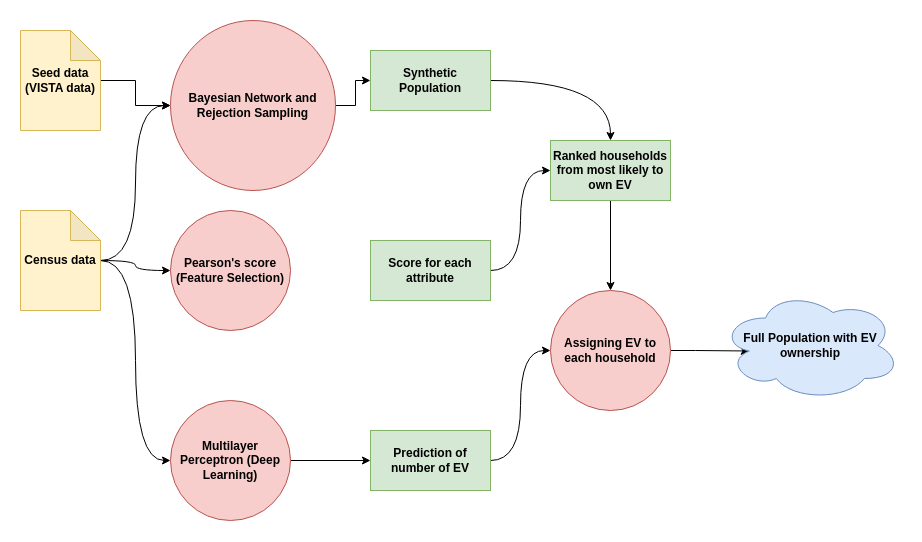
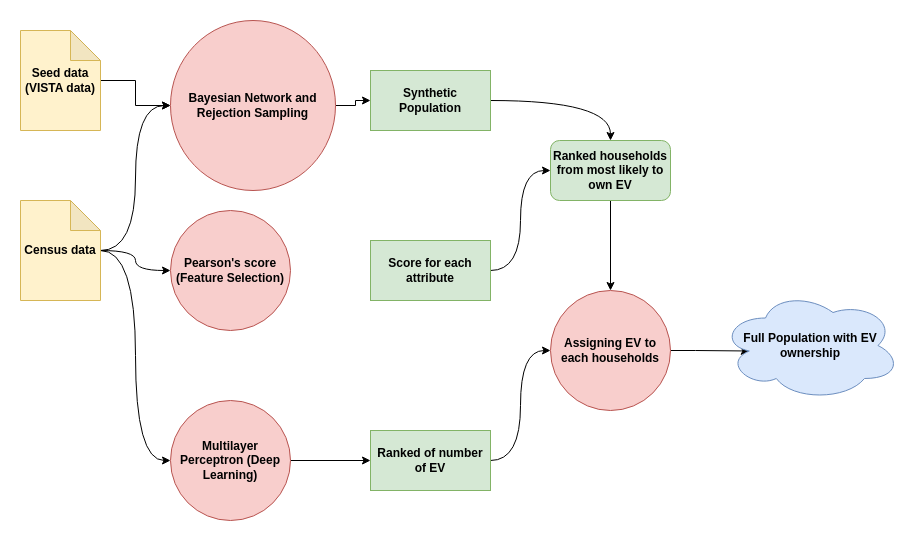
(431, 81) -> (431, 101)
(611, 171) -> (611, 171)
(61, 261) -> (61, 251)
(611, 351) -> (611, 351)
(431, 461) -> (431, 461)
